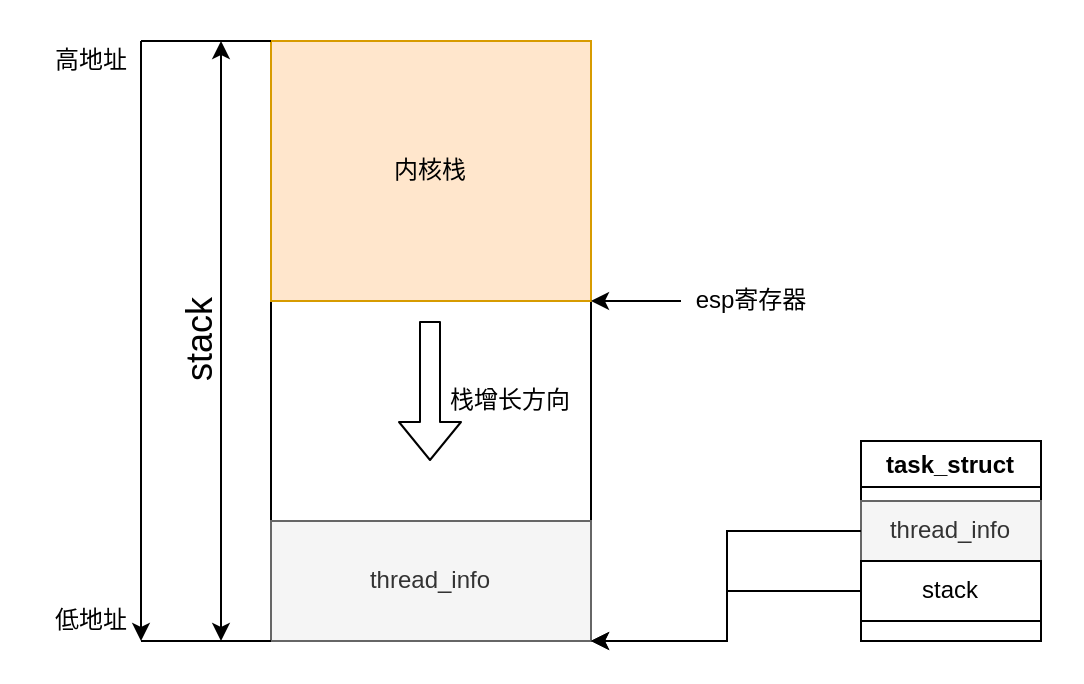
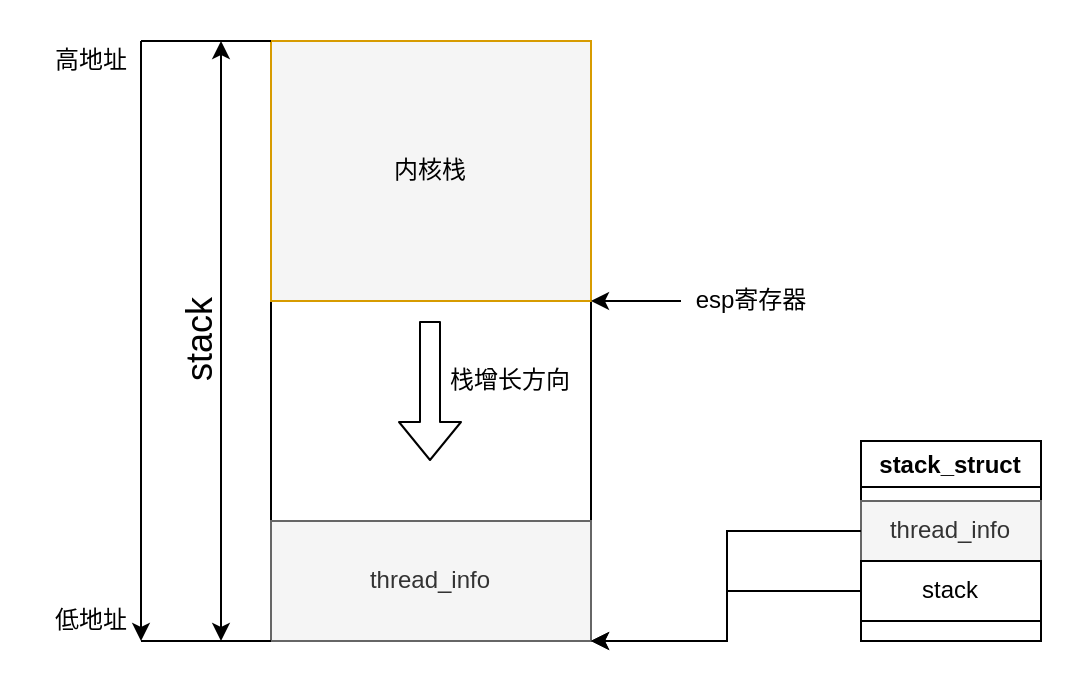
(431, 171) -> (431, 171)
(511, 401) -> (511, 381)
(950, 465) -> (950, 465)
